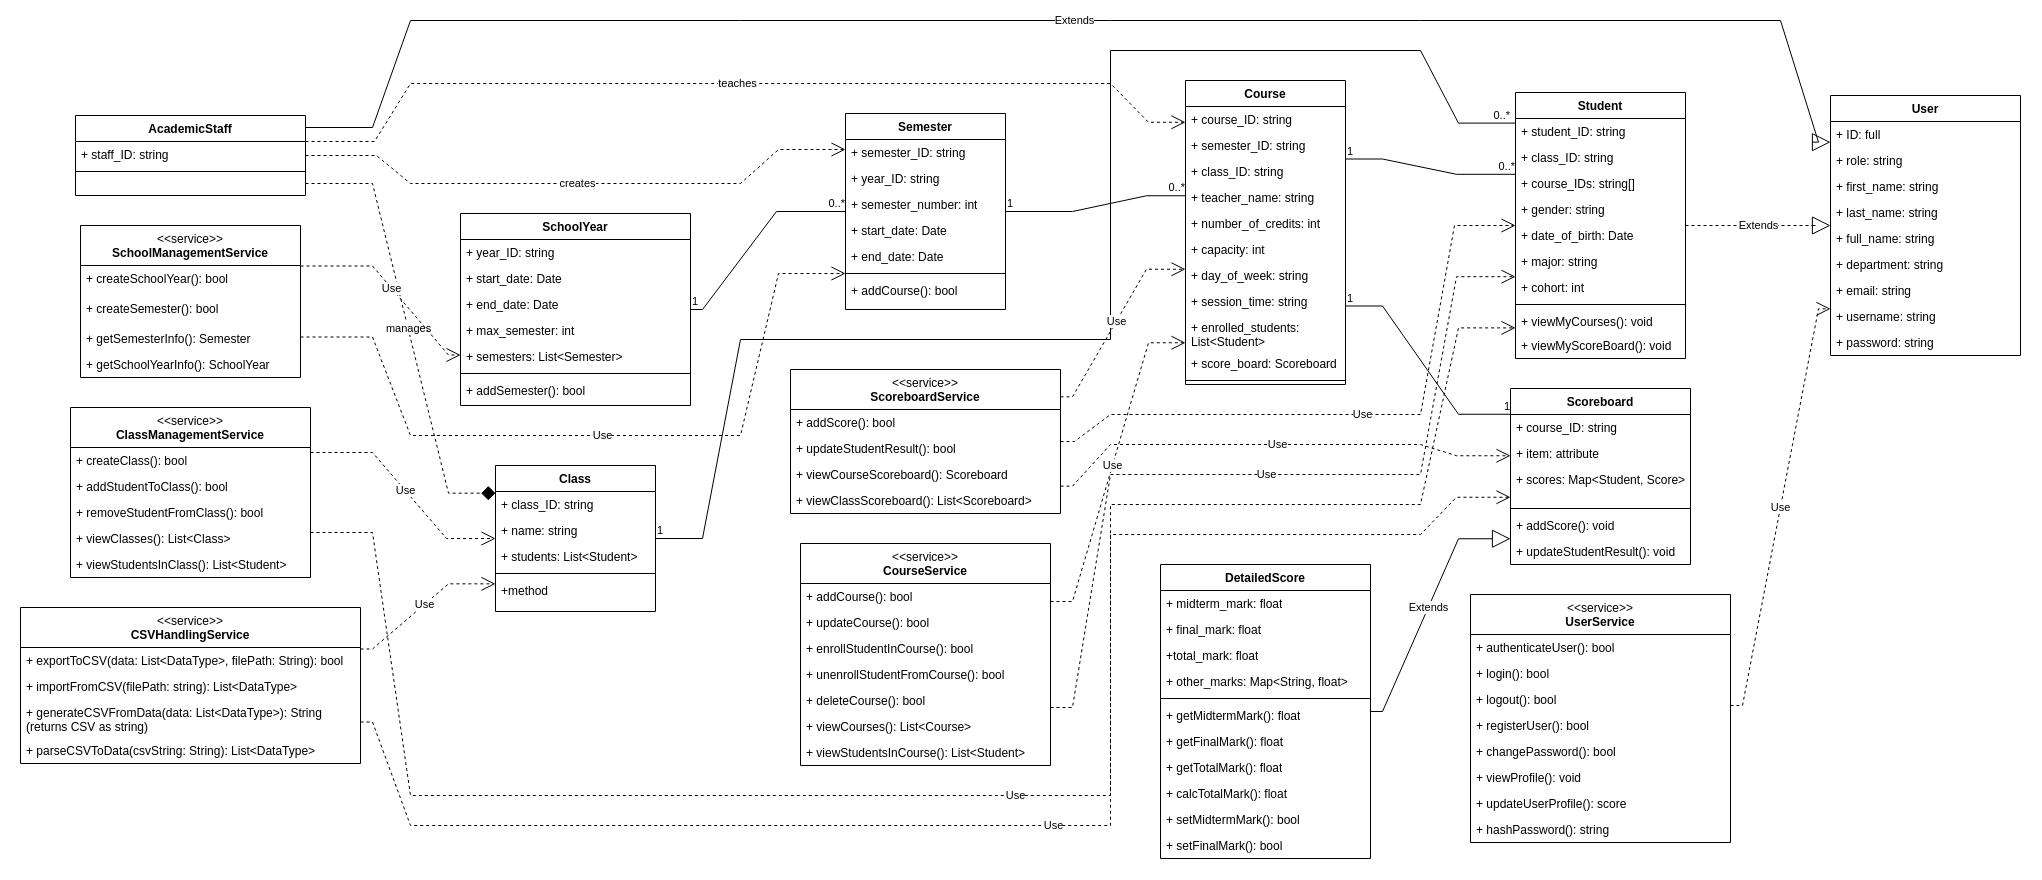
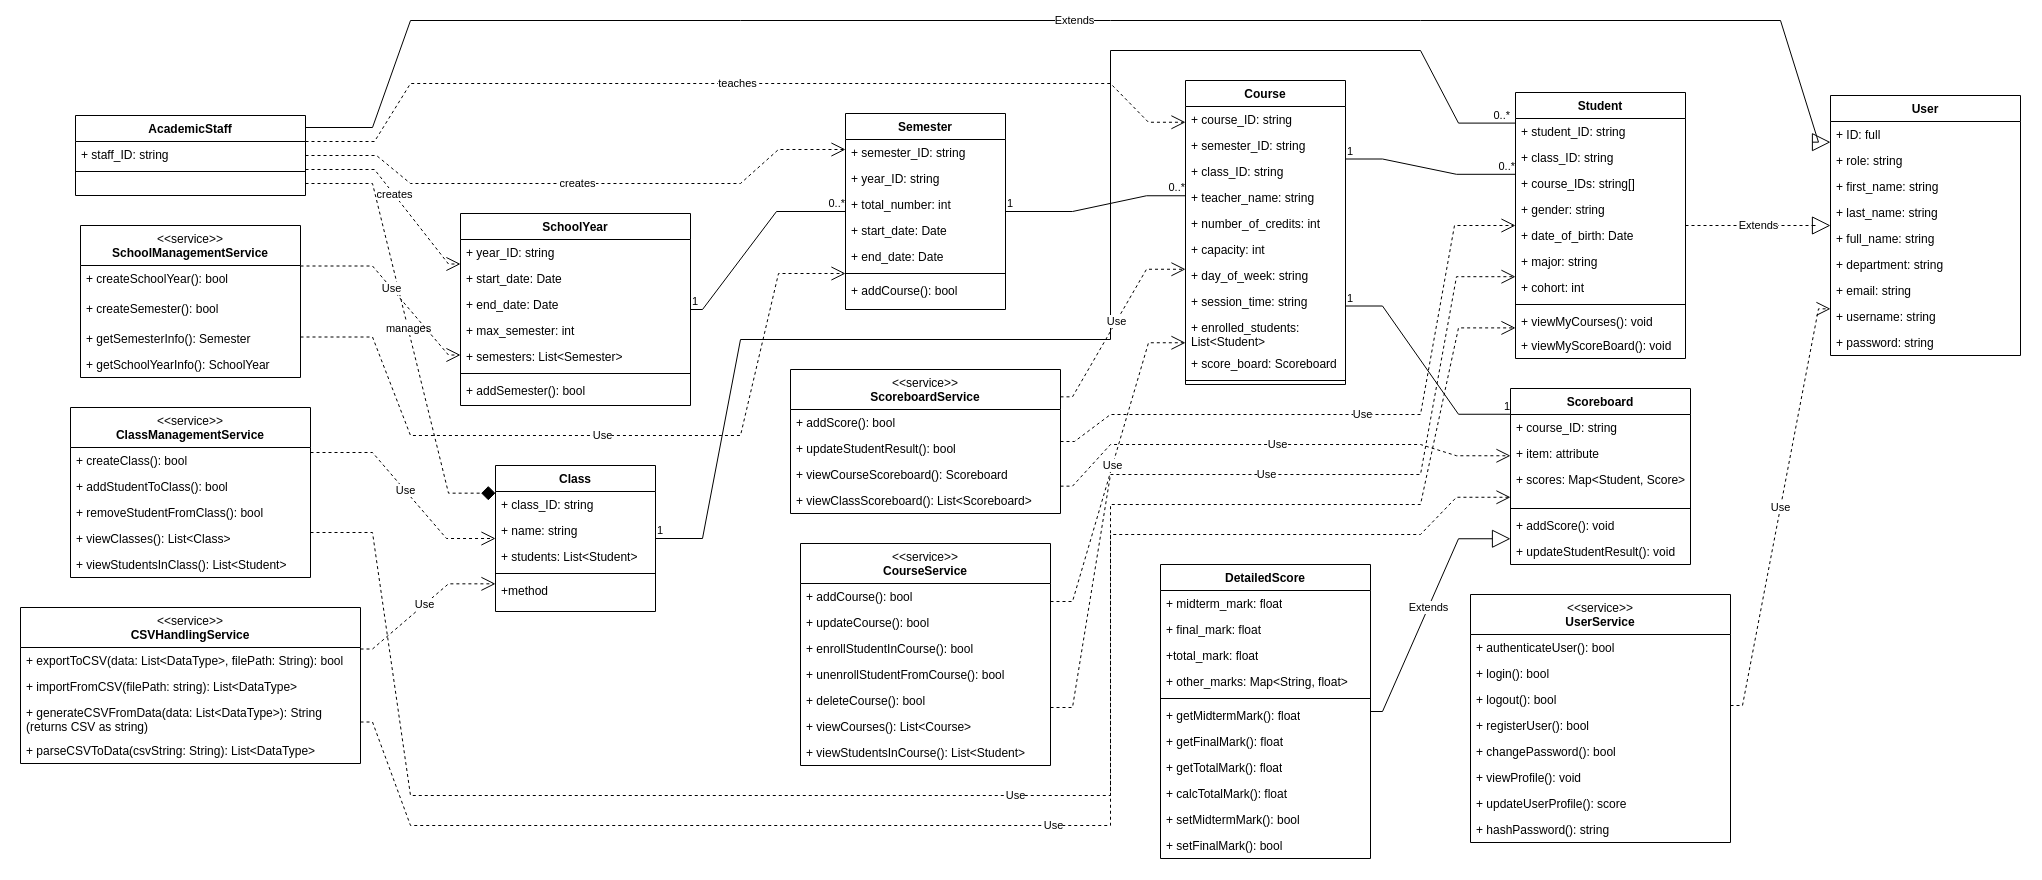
none -> (394, 194)
(919, 206) -> (908, 206)
